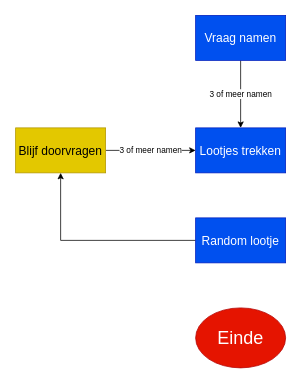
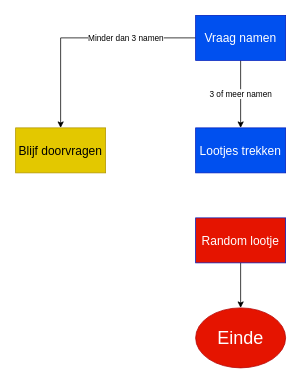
none -> (60, 79)
(147, 150) -> none
(97, 240) -> (240, 283)
(240, 240) -> (240, 240)
